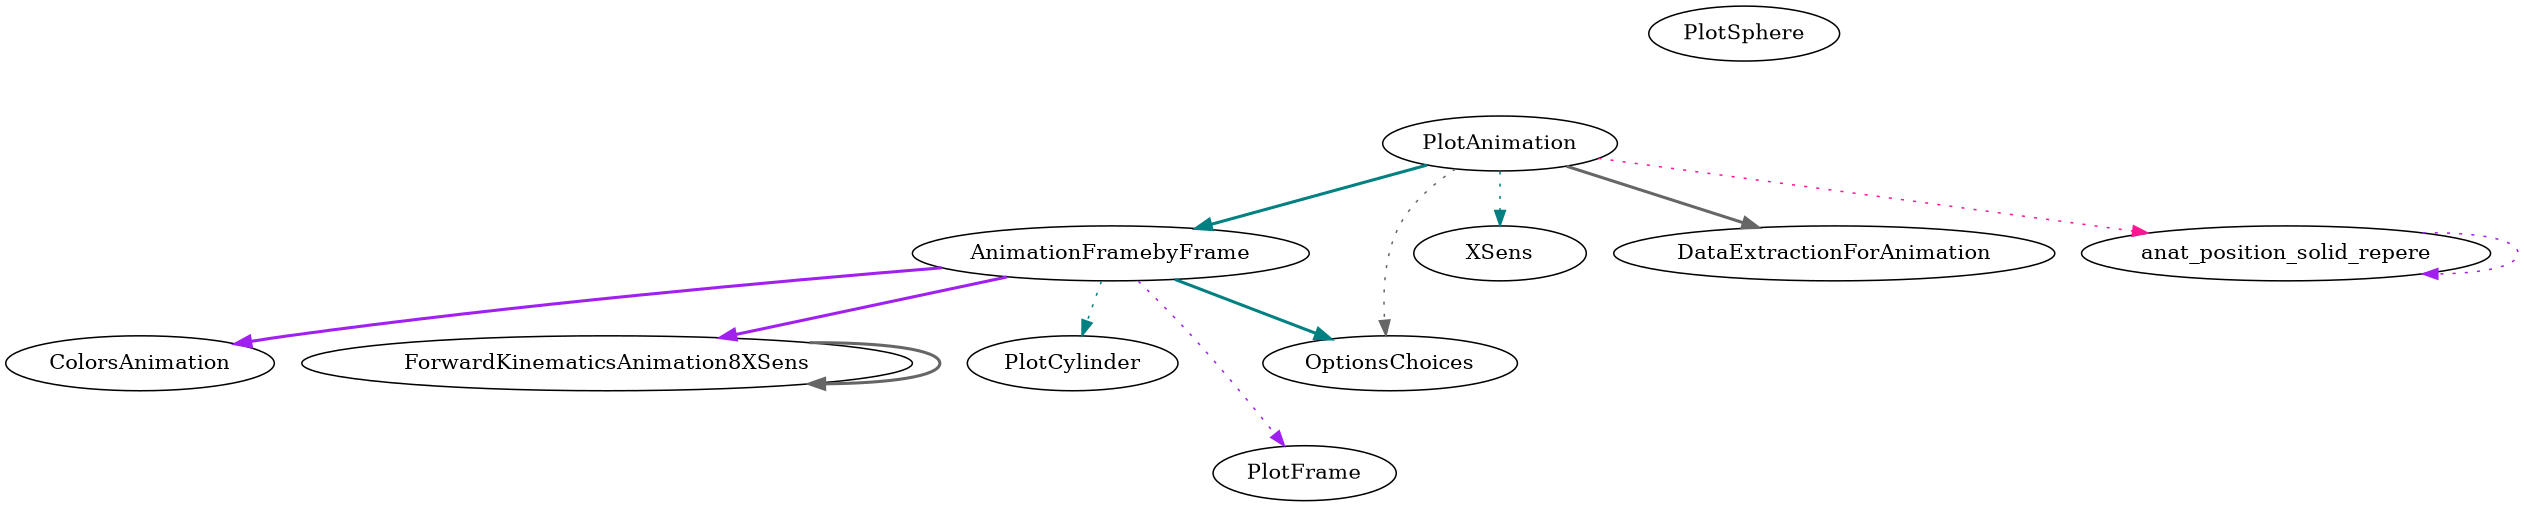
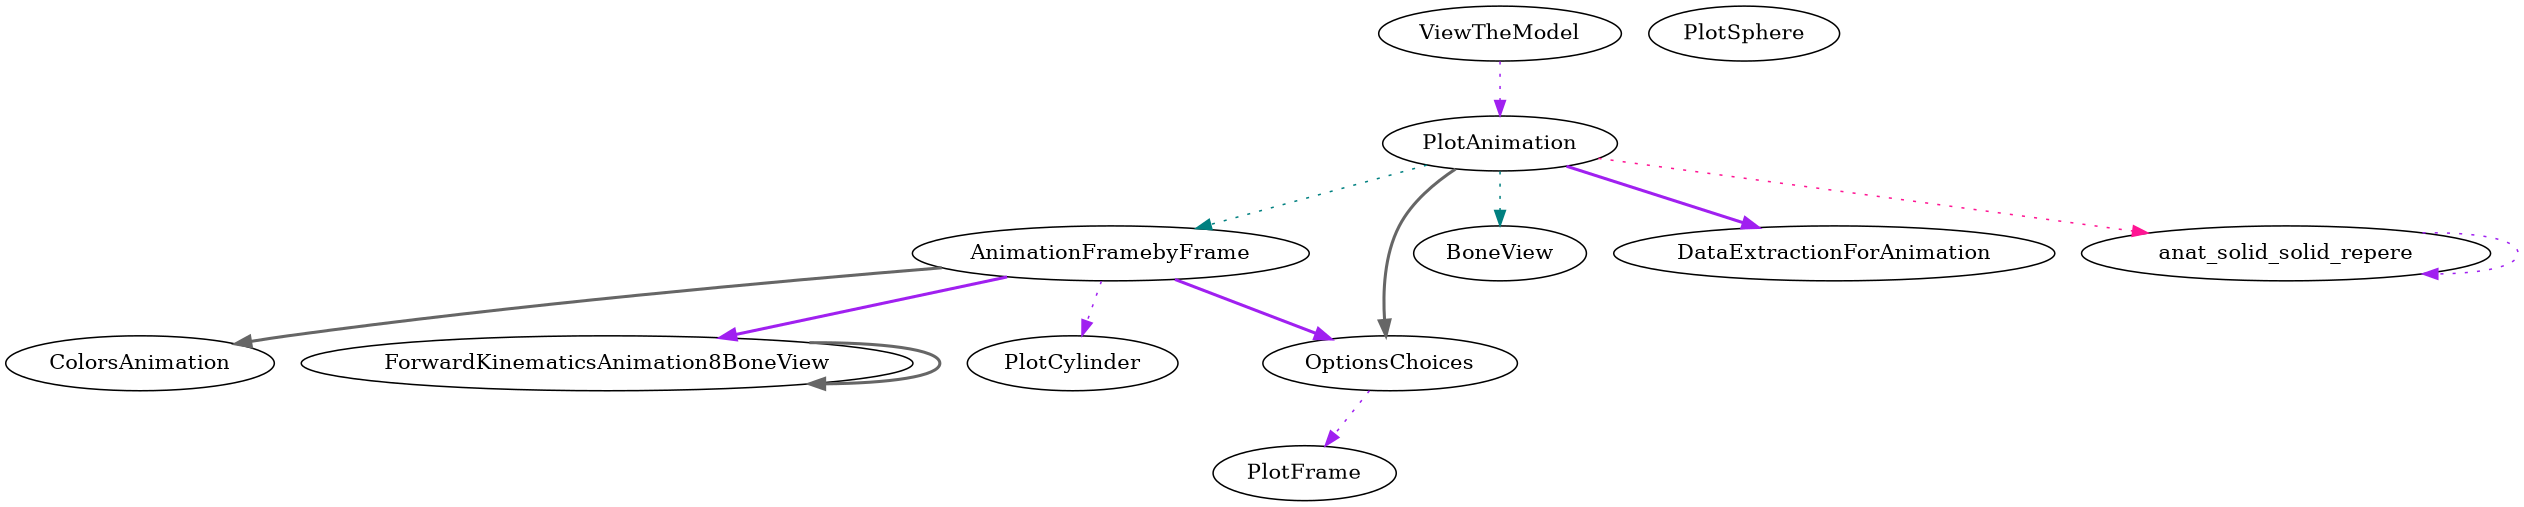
none -> (1500, 34)
(1319, 195) -> (1319, 195)
(1655, 195) -> (1655, 195)
(1396, 233) -> (1396, 233)
(1500, 253) -> (1500, 253)
(2286, 253) -> (2286, 253)
(596, 300) -> (596, 300)
(1094, 301) -> (1094, 301)
(1246, 306) -> (1246, 306)
(1209, 355) -> (1352, 412)
(607, 363) -> (607, 363)
